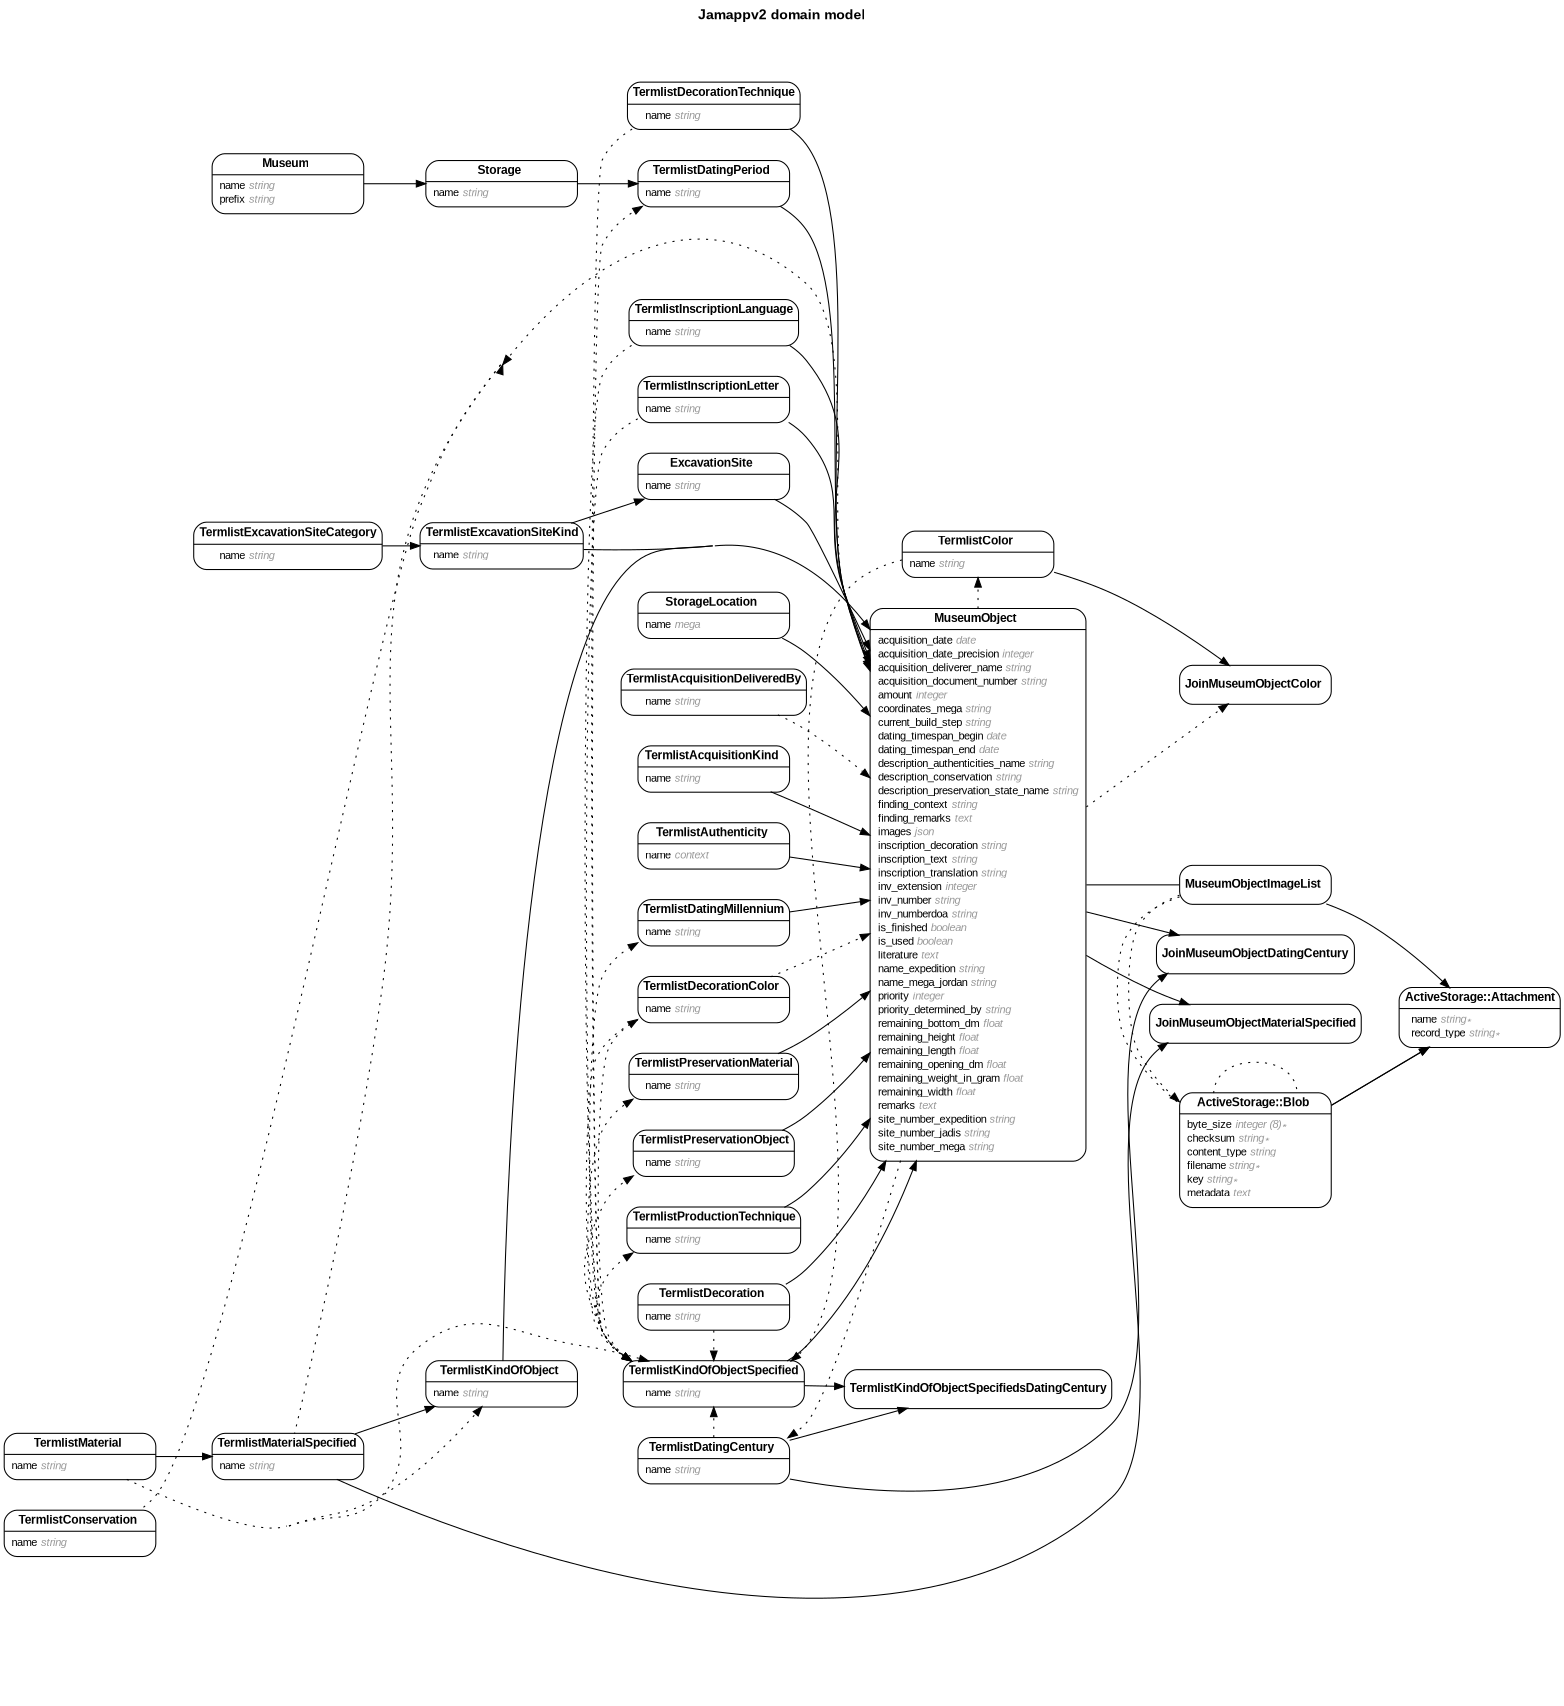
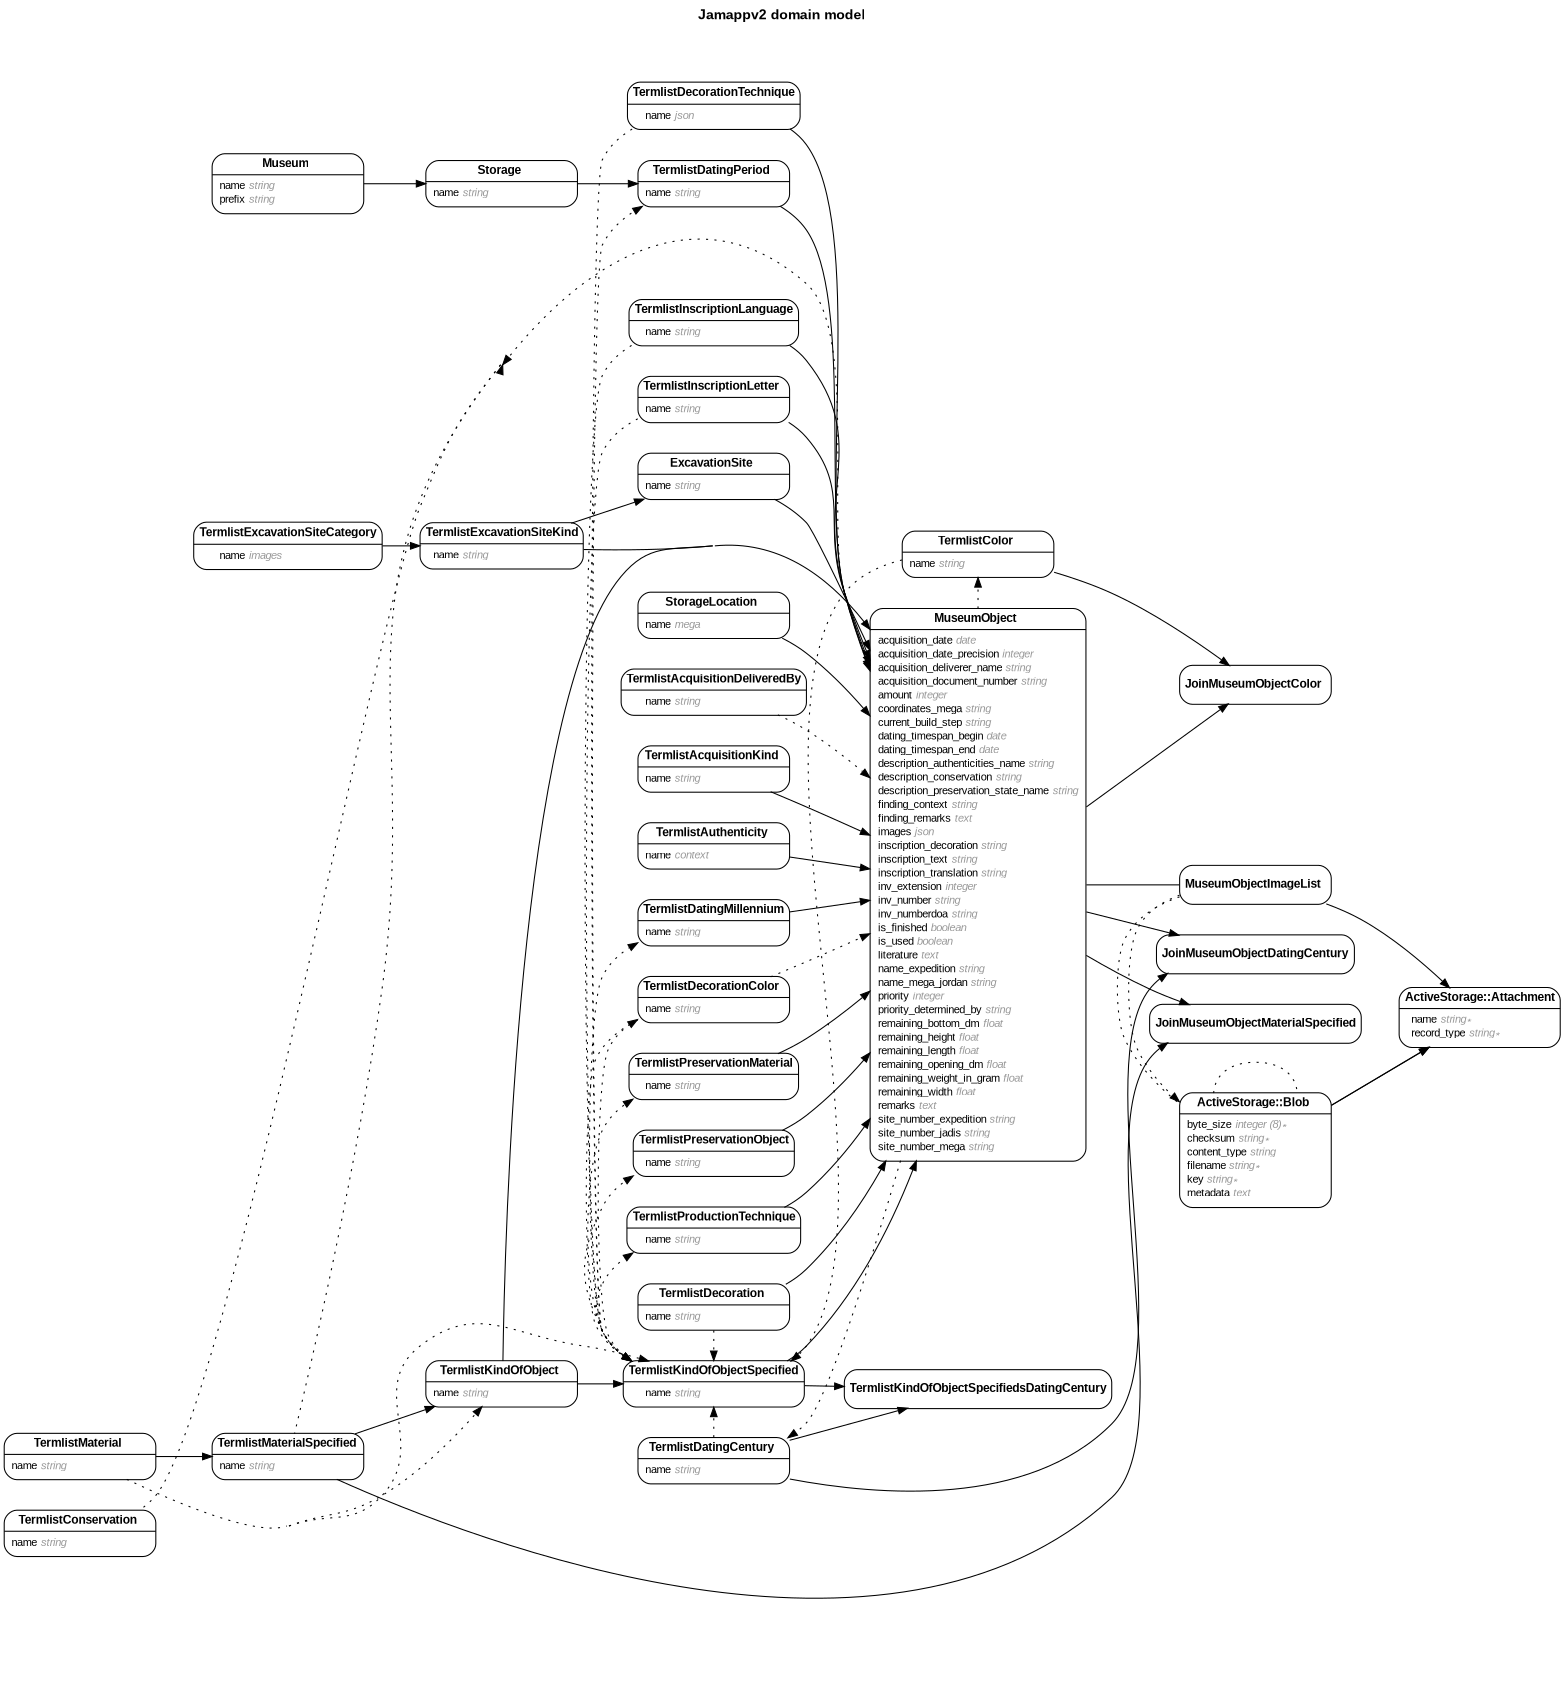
(688, 116) -> (685, 116)
(262, 556) -> (266, 556)
(1153, 758) -> (1153, 758)
none -> (596, 1384)
